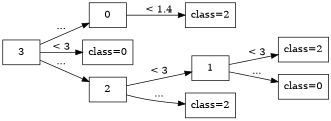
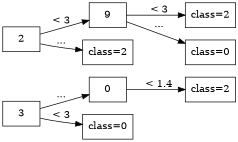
(210, 68) -> (108, 15)
(61, 70) -> none
